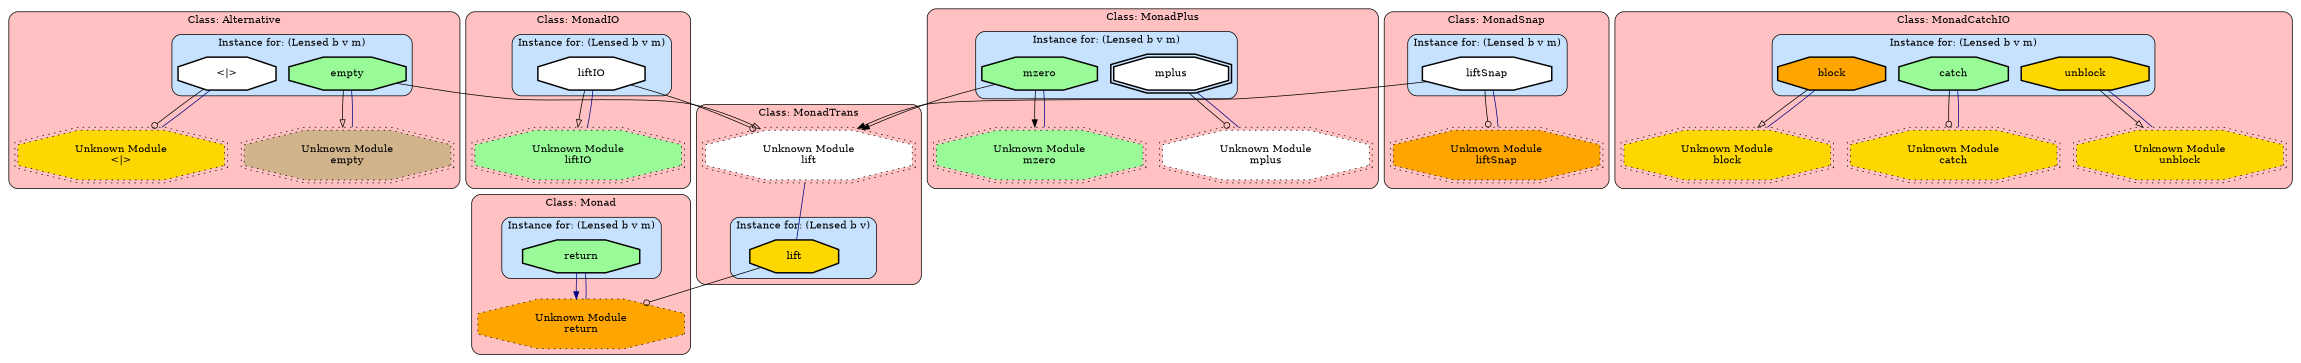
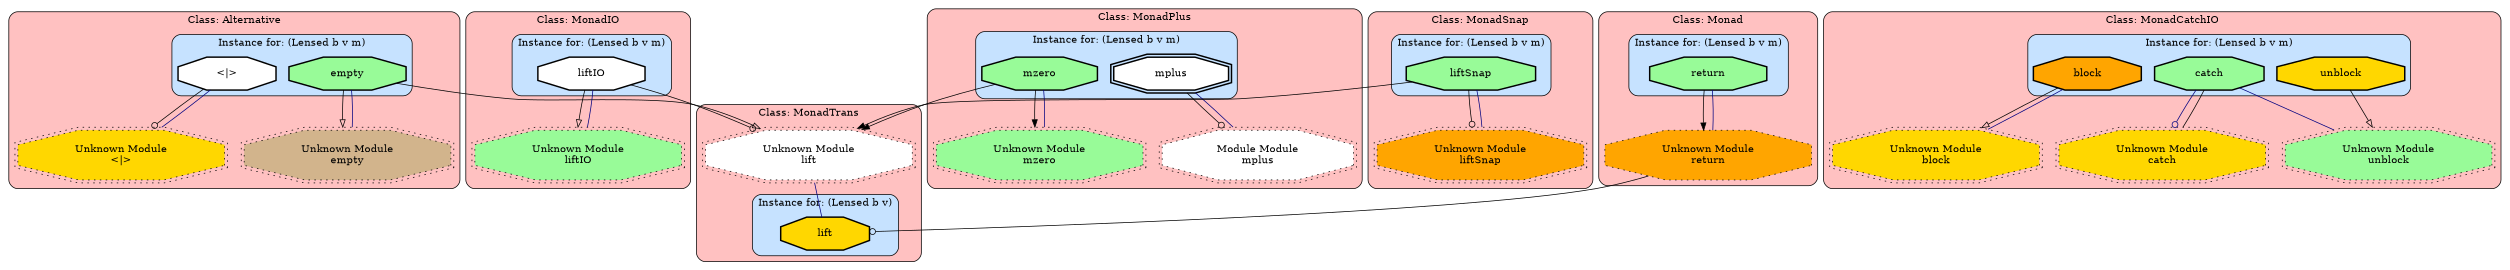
(1487, 74) -> (1471, 74)
(1949, 106) -> (2186, 106)
(2130, 108) -> (2287, 109)
(1959, 109) -> (2194, 109)
(1266, 155) -> (1258, 155)
(2180, 155) -> (2389, 155)
(722, 280) -> (1263, 216)
(576, 283) -> (1703, 106)
